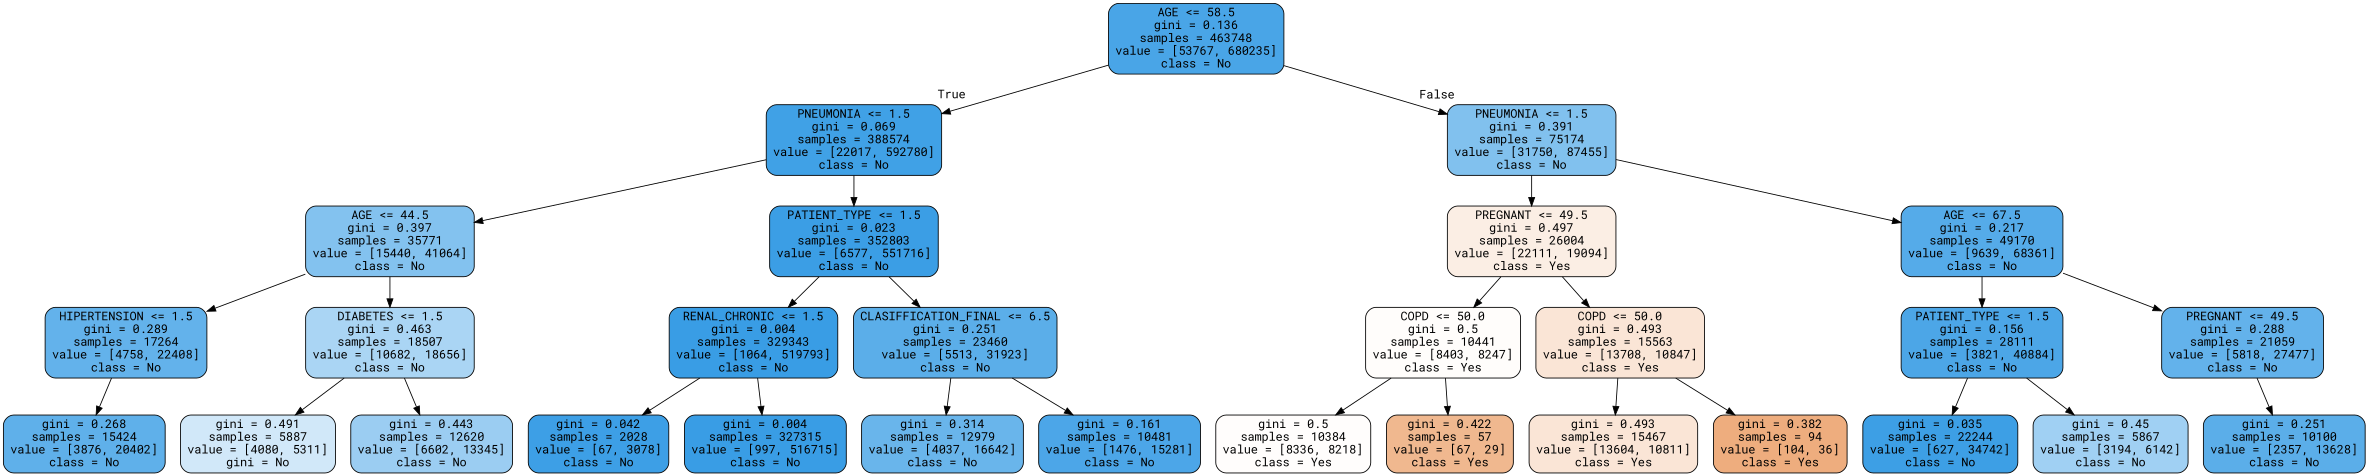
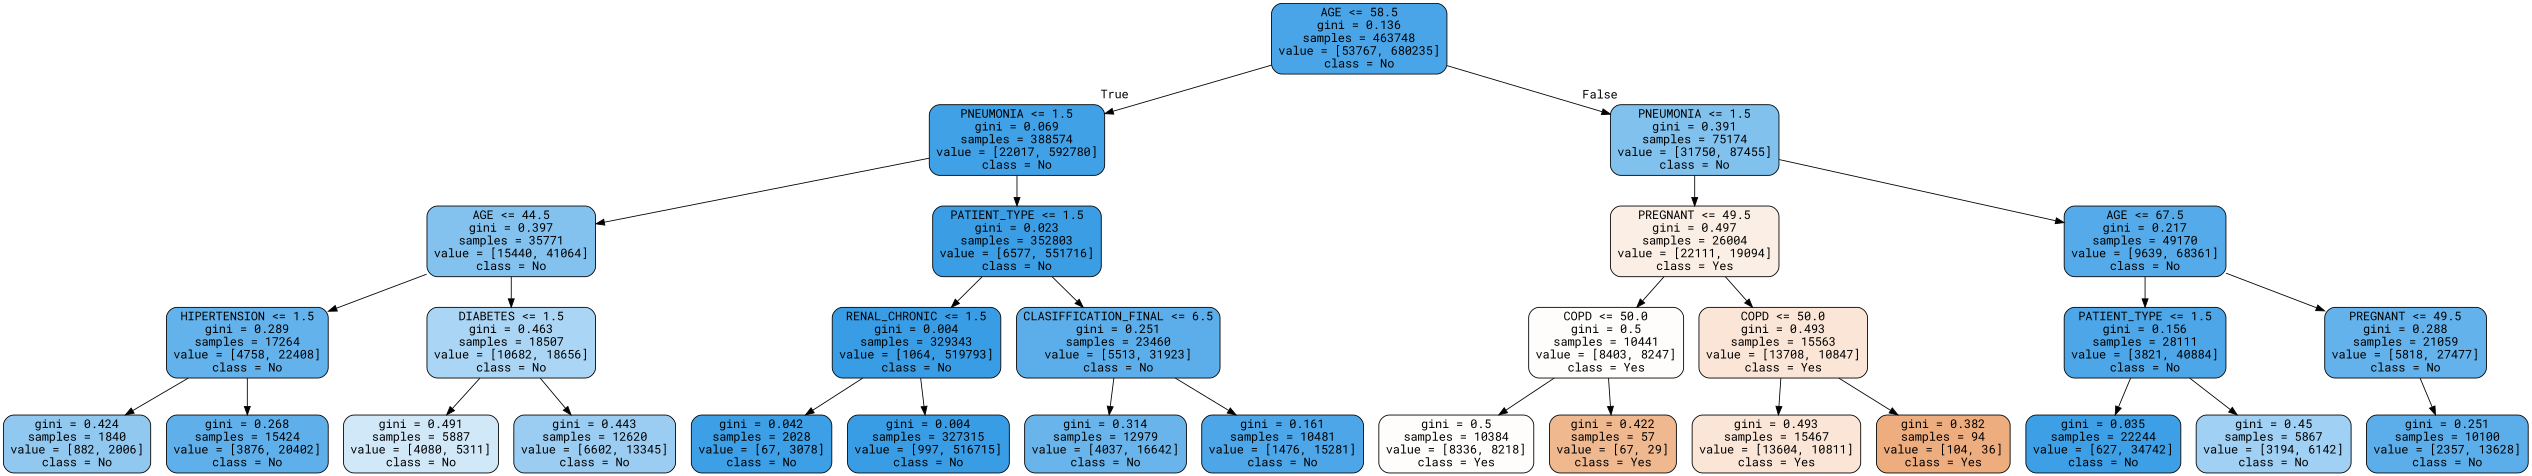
none -> (77, 444)
(258, 444) -> (421, 444)
